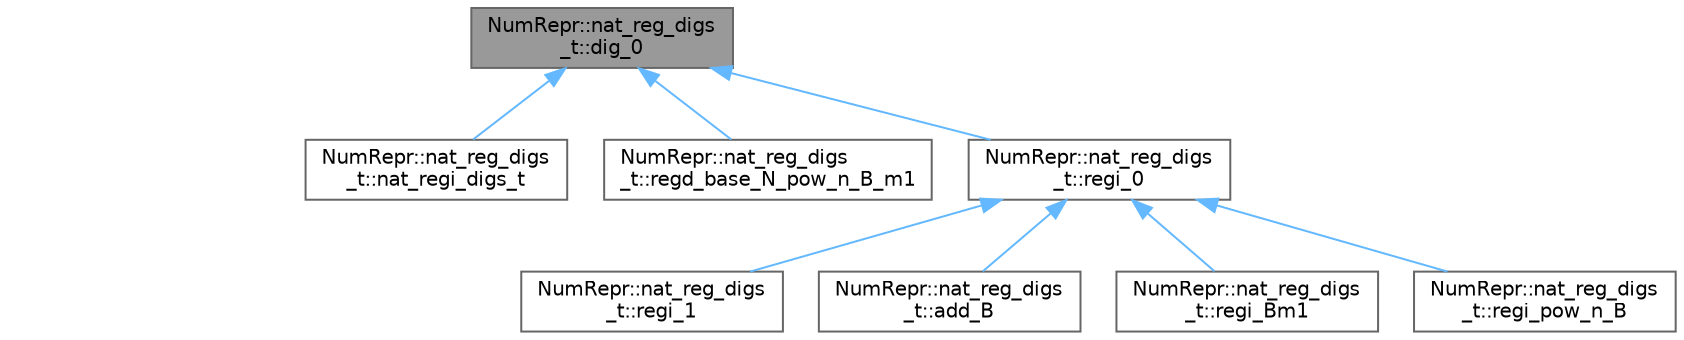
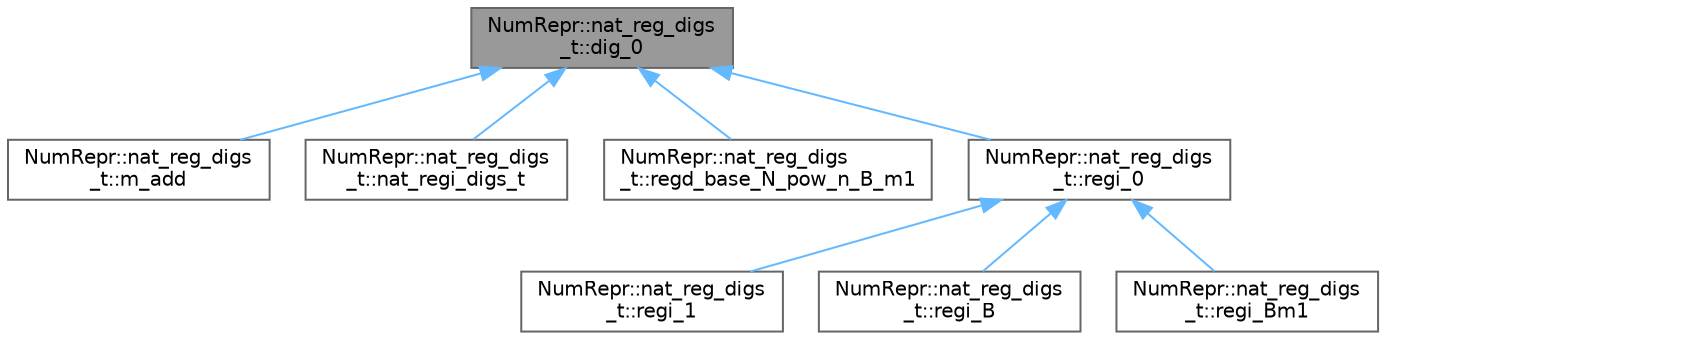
none -> (139, 170)
(950, 302) -> (950, 302)
(1545, 302) -> none
